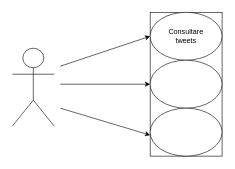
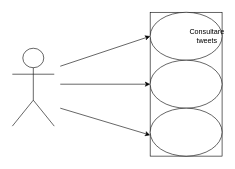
(186, 36) -> (207, 36)
